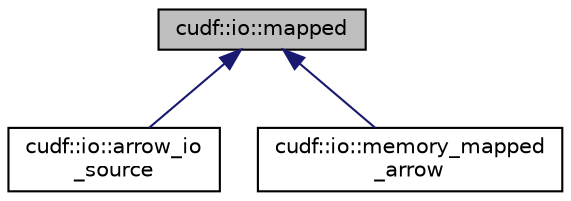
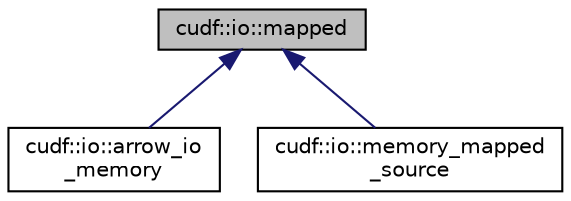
(114, 160) -> (114, 160)
(410, 160) -> (410, 160)
